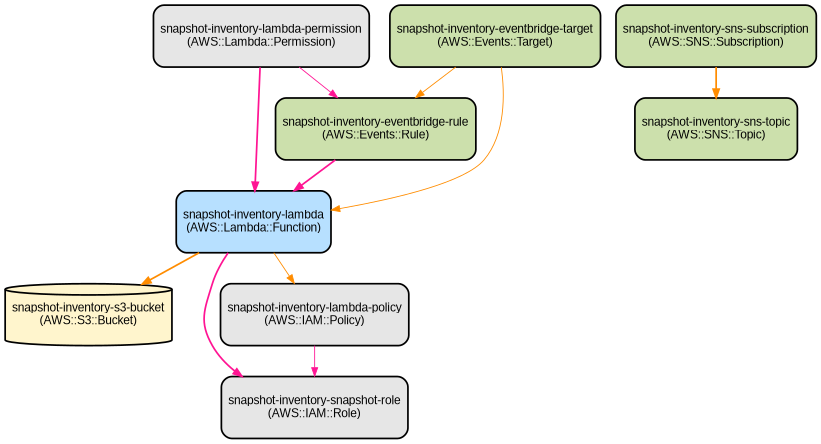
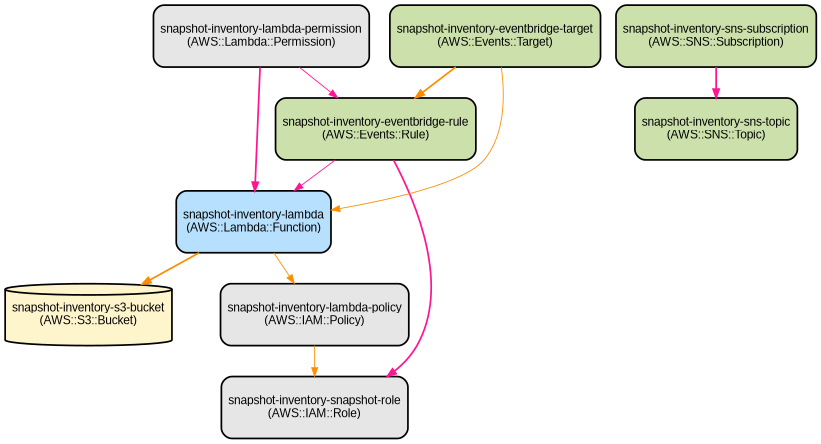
(716, 78) -> (716, 78)
(439, 80) -> (439, 80)
(318, 173) -> (318, 173)
(204, 315) -> (430, 268)
(315, 357) -> (315, 357)
